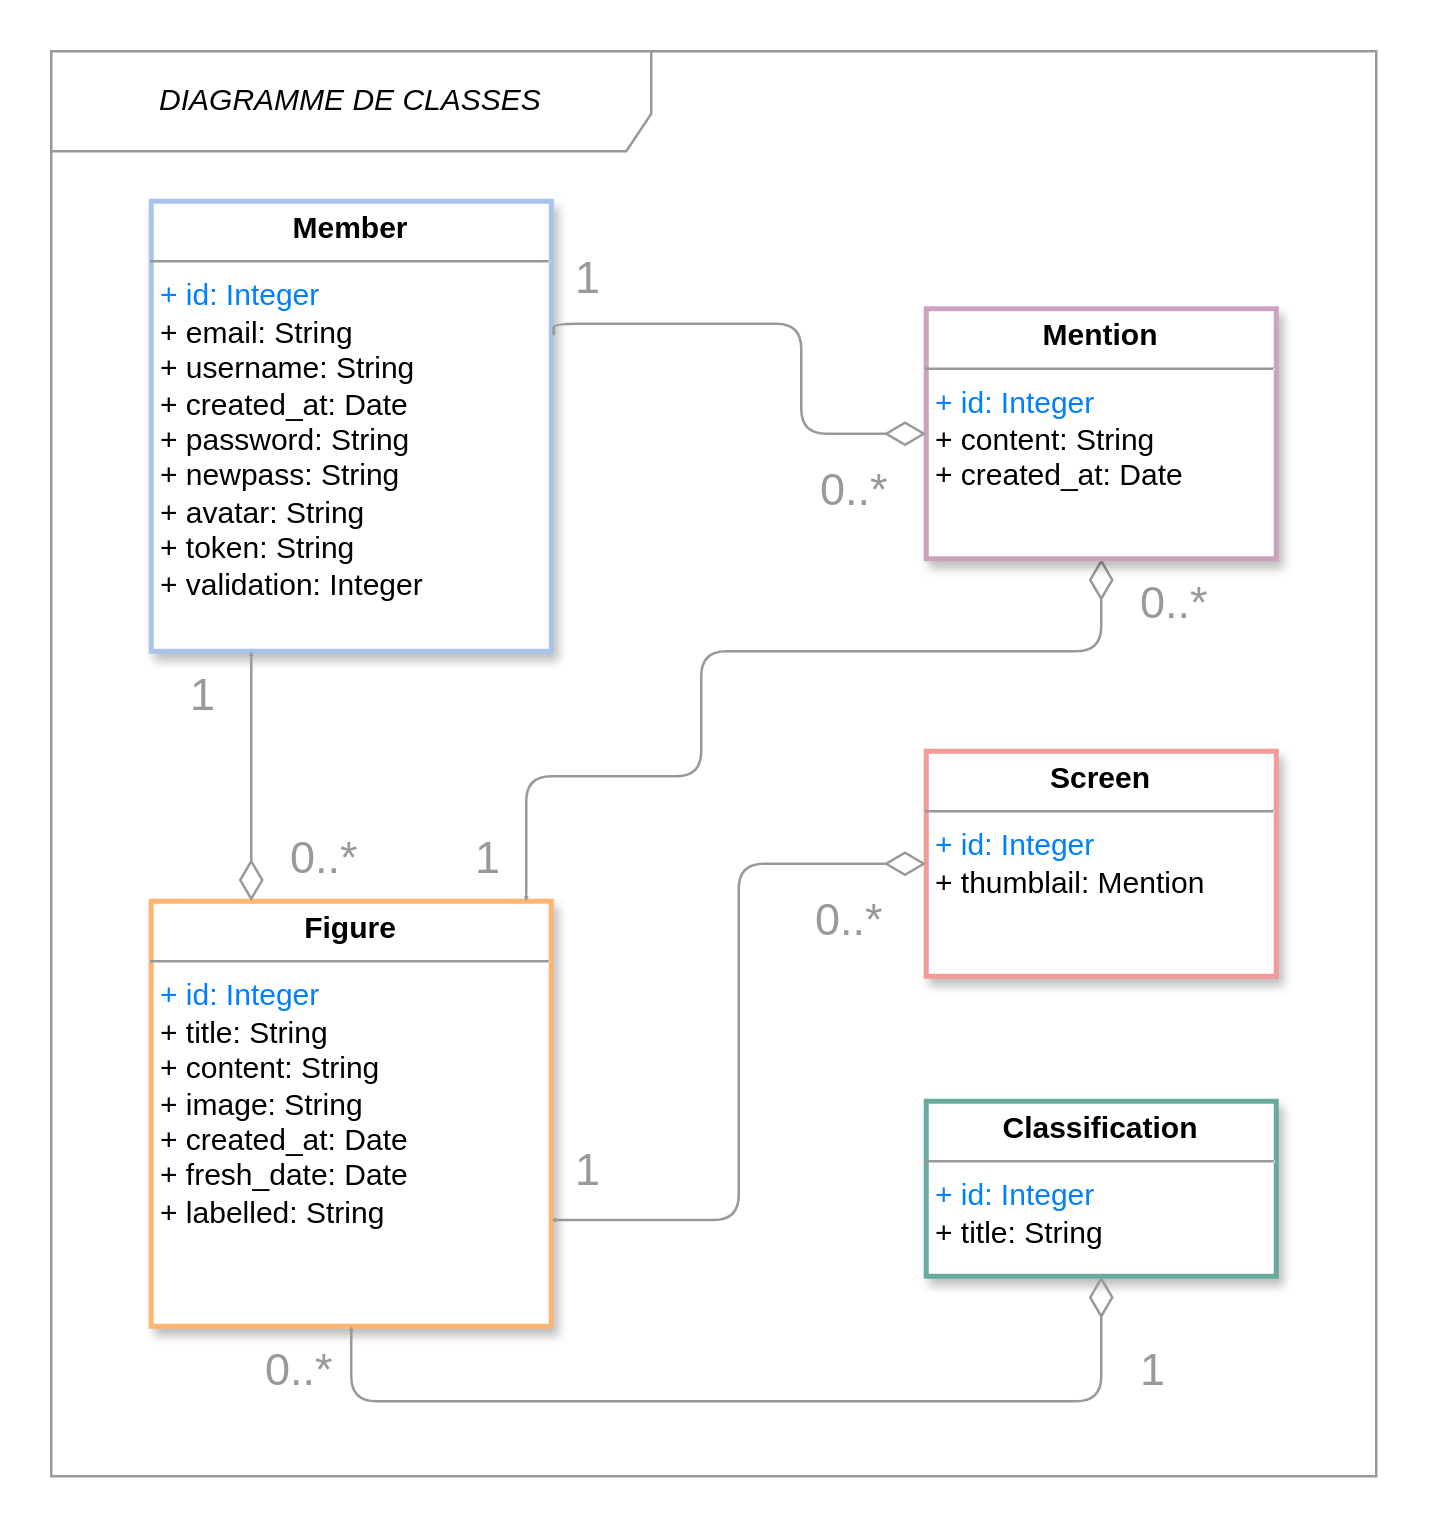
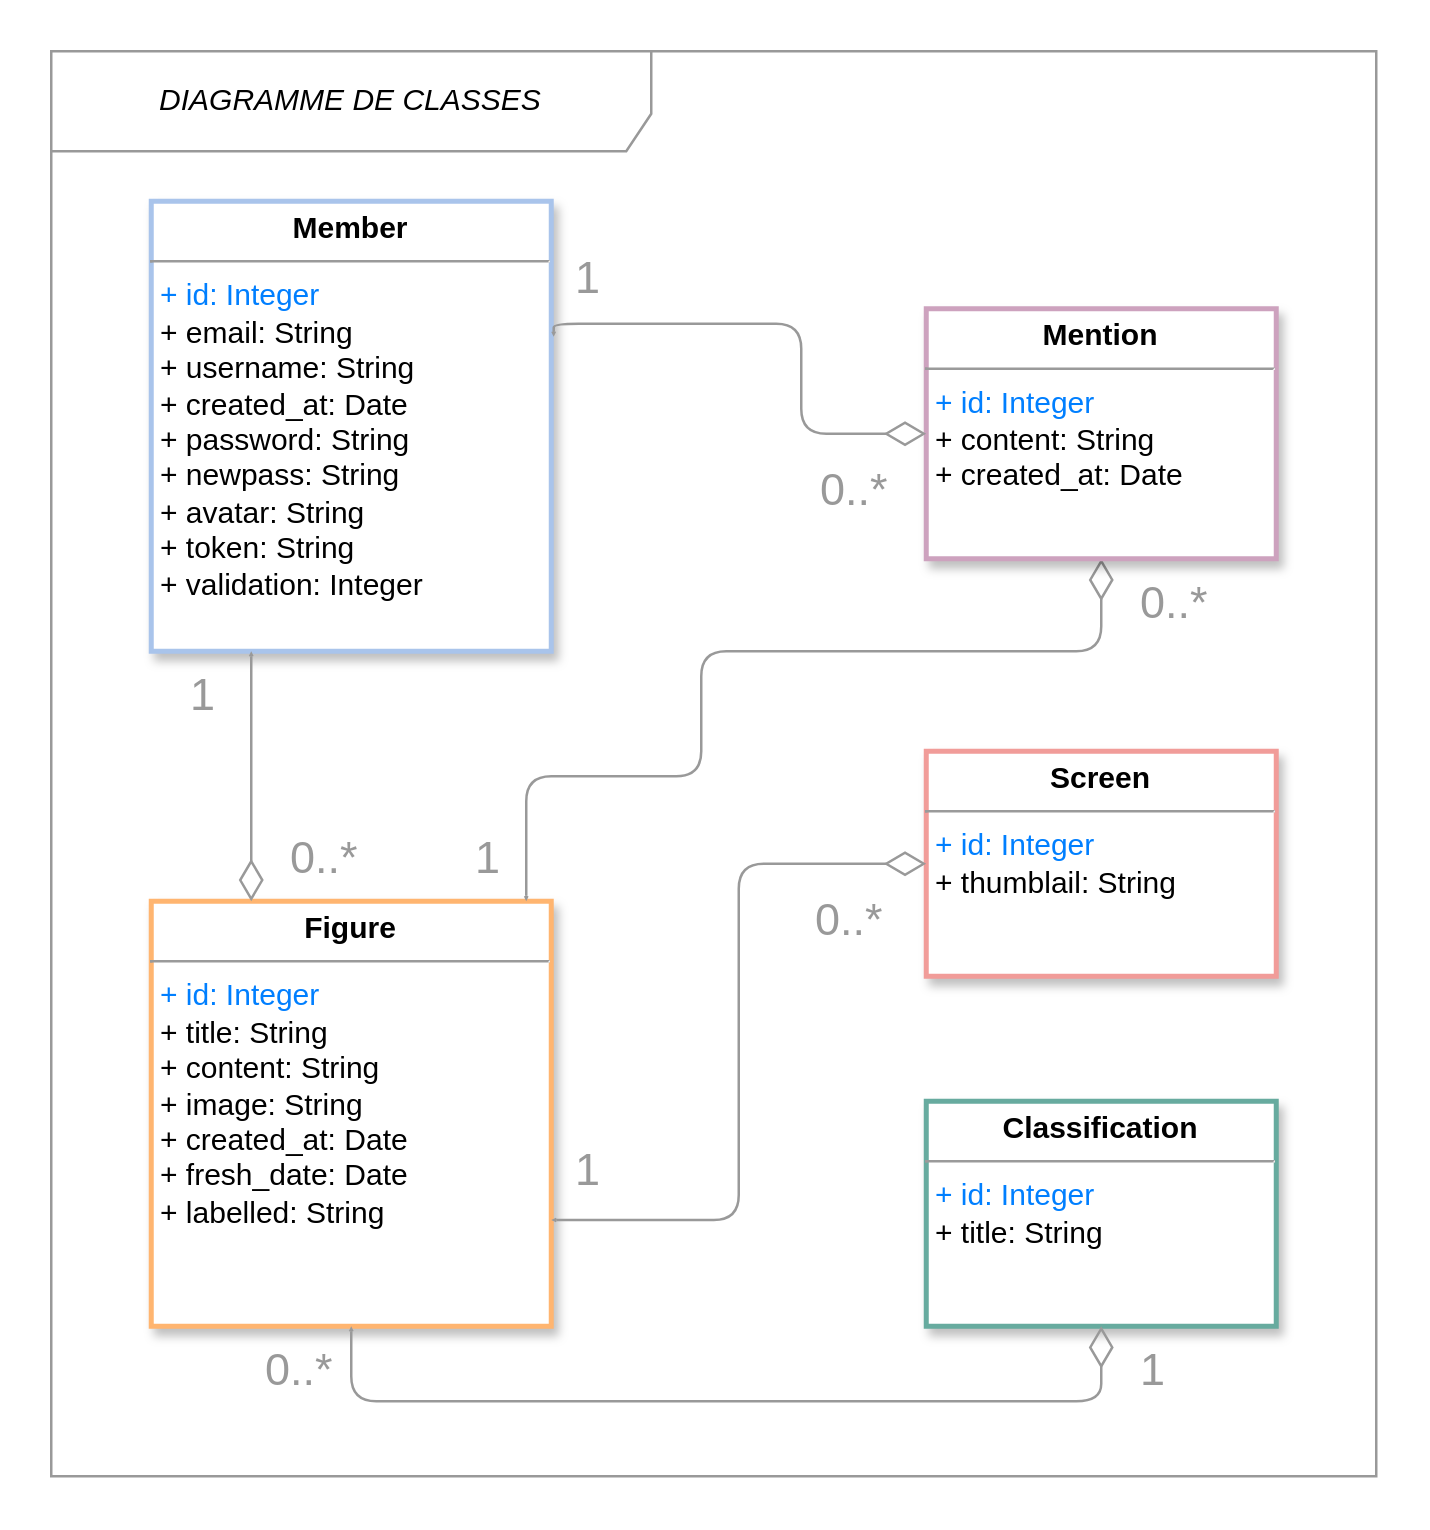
(1067, 805) -> (1059, 805)
(1101, 1189) -> (1101, 1214)
